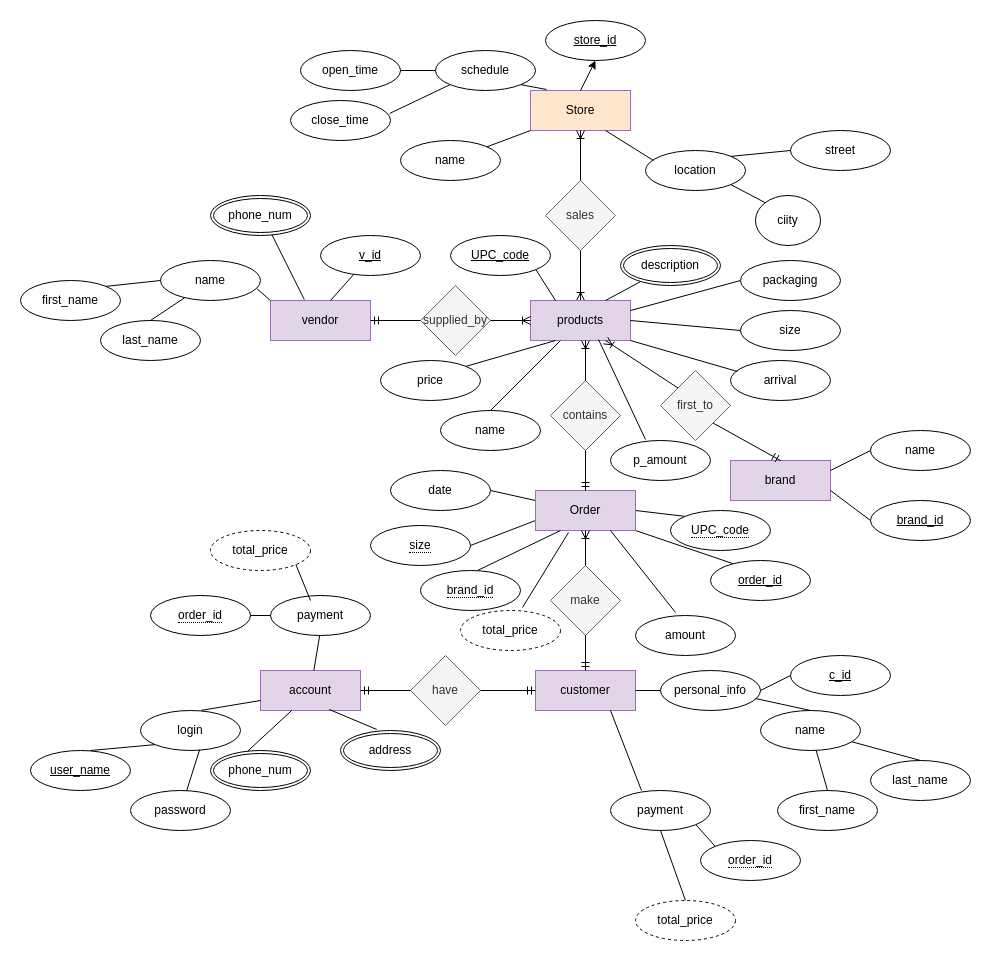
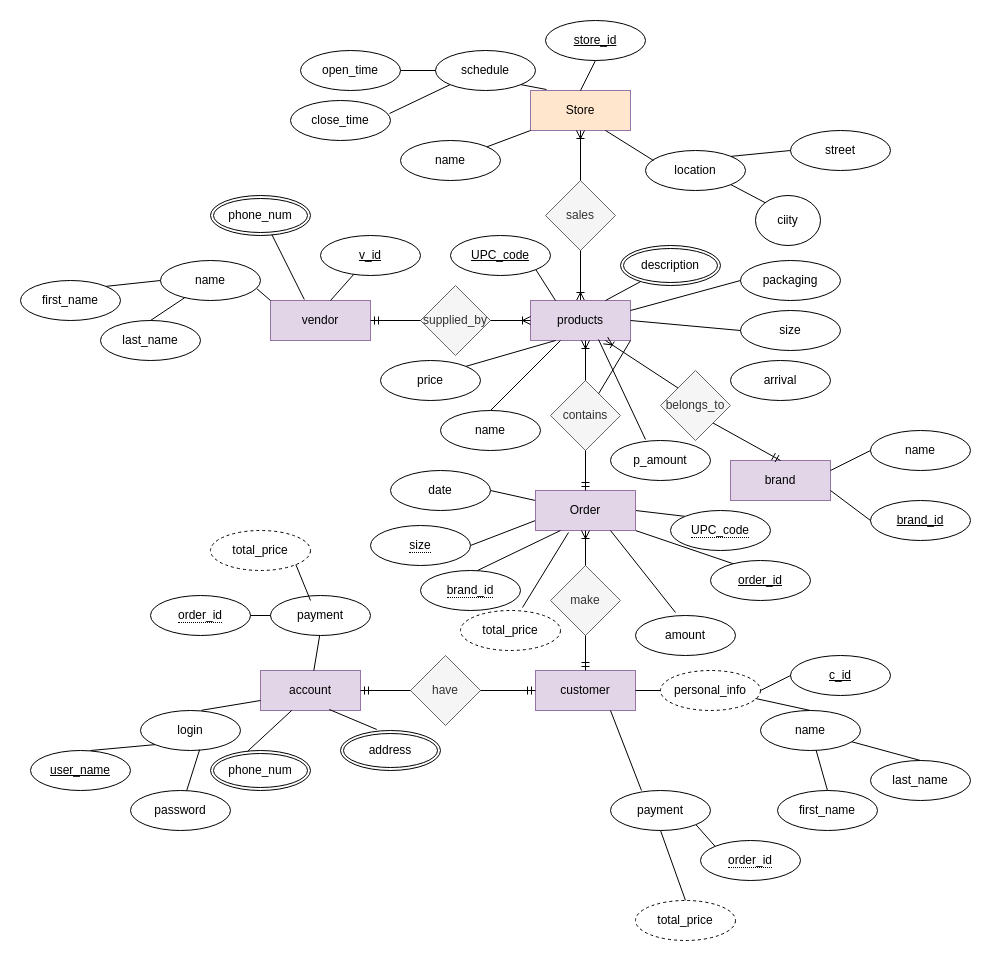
(592, 68) -> (593, 65)
(684, 356) -> (615, 367)
(696, 406) -> (696, 406)
(711, 691) -> (711, 691)
